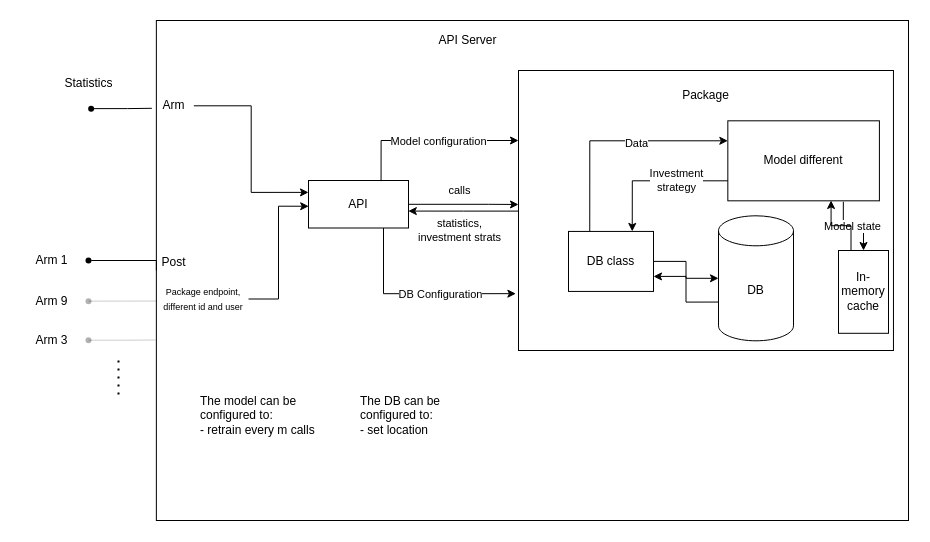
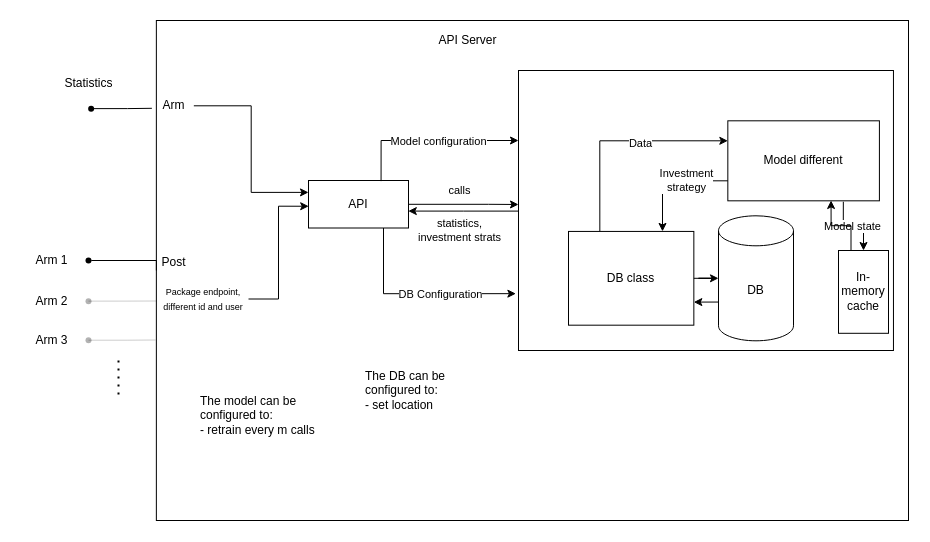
(706, 96) -> none
(611, 261) -> (631, 278)
(52, 302) -> (52, 302)
(423, 416) -> (428, 391)
